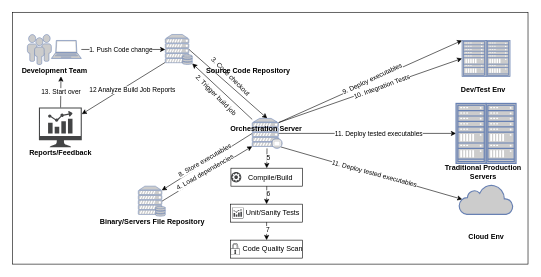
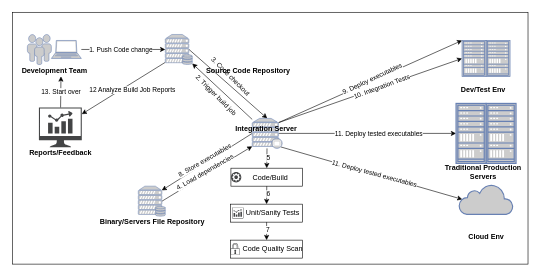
(266, 129) -> (266, 129)
(271, 178) -> (271, 178)
